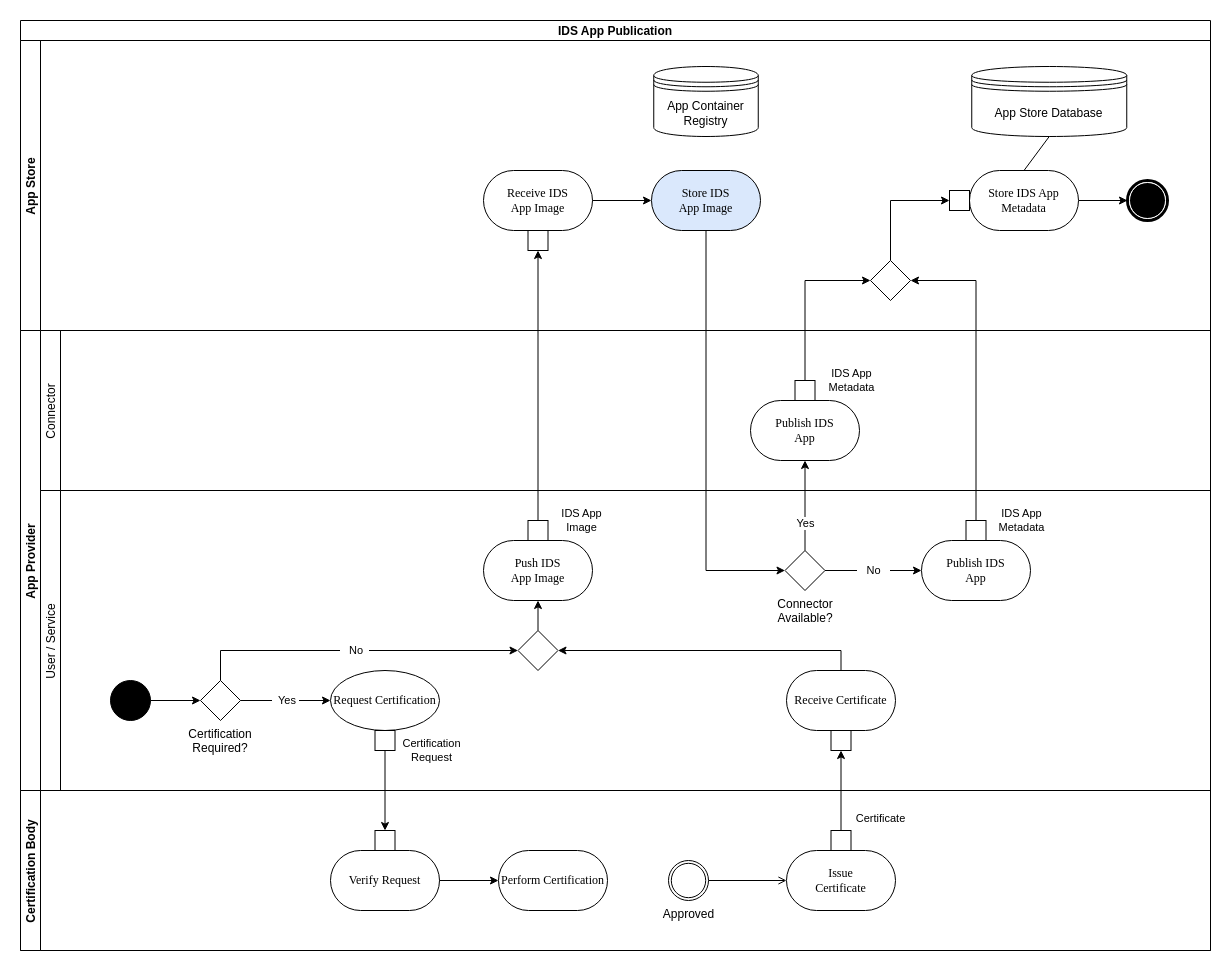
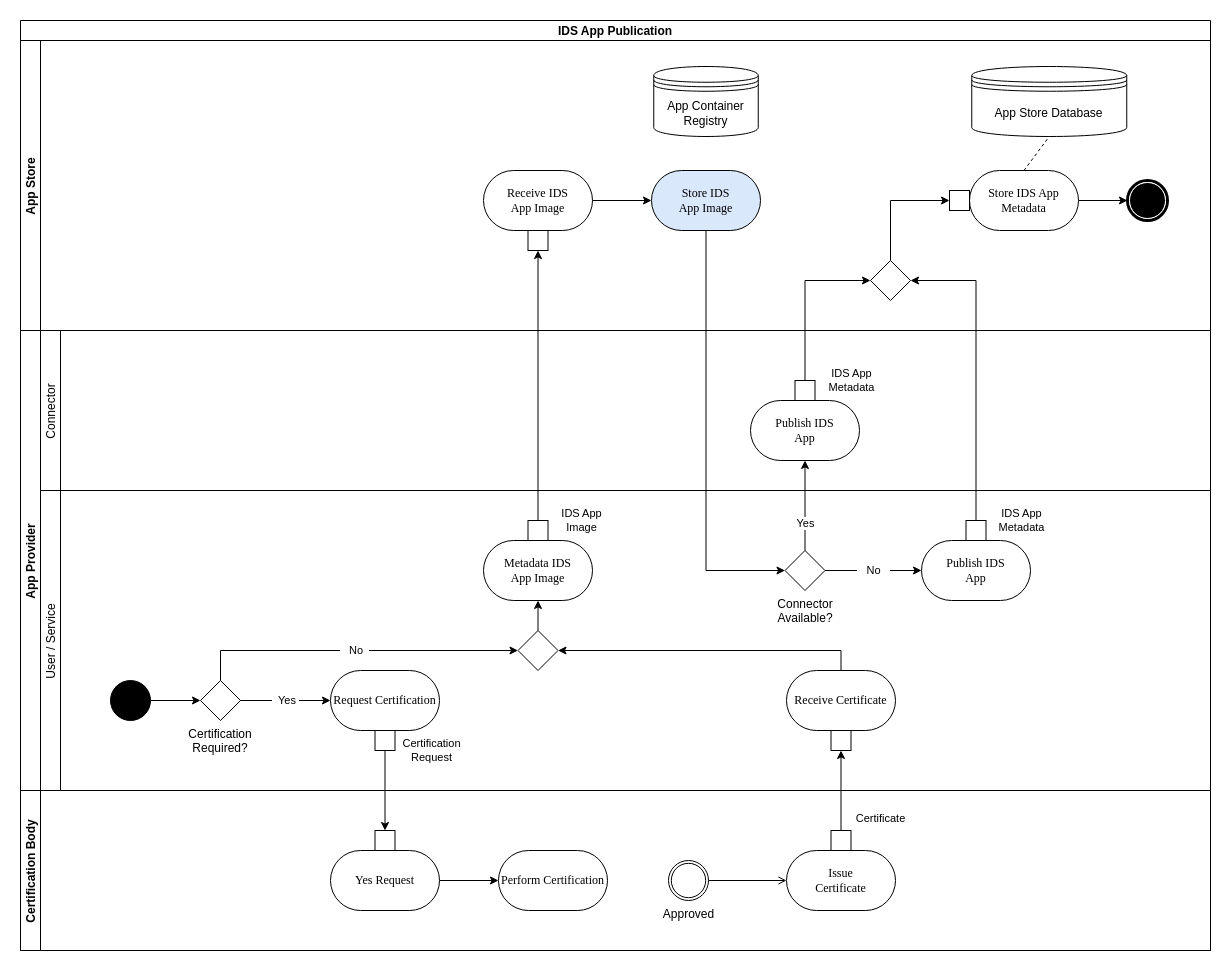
(1037, 153) -> (1037, 153)
(538, 571) -> (538, 571)
(385, 701) -> (385, 701)
(385, 881) -> (385, 881)
